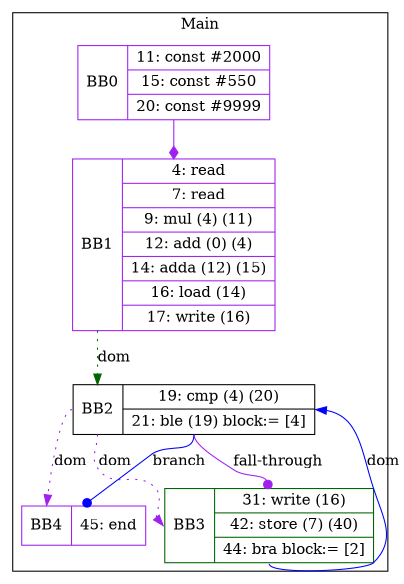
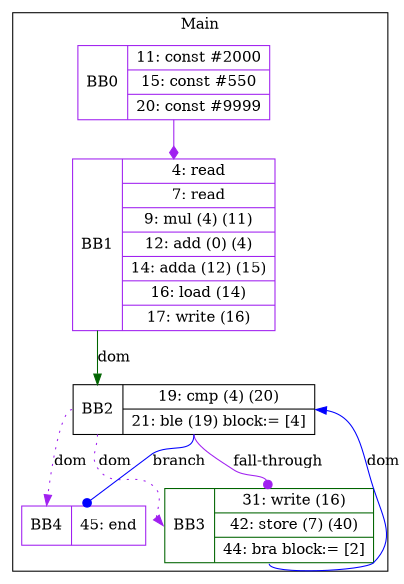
(97, 352) -> (97, 352)
